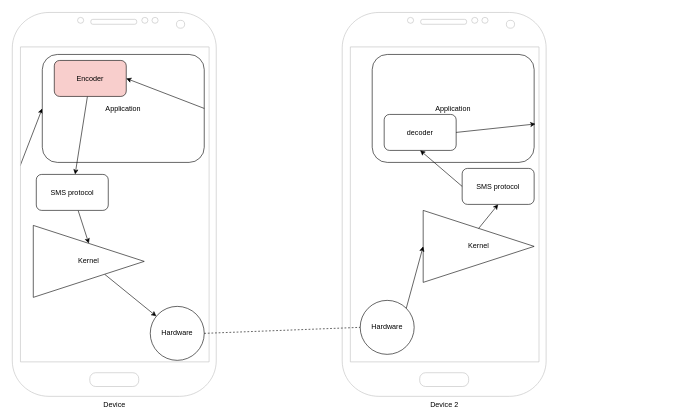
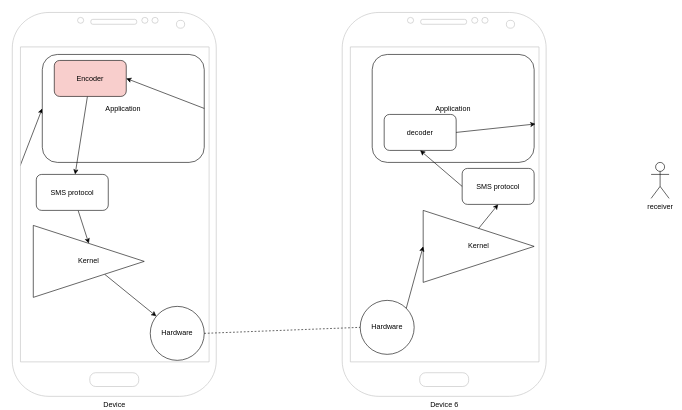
none -> (660, 180)
(445, 405) -> (445, 405)
